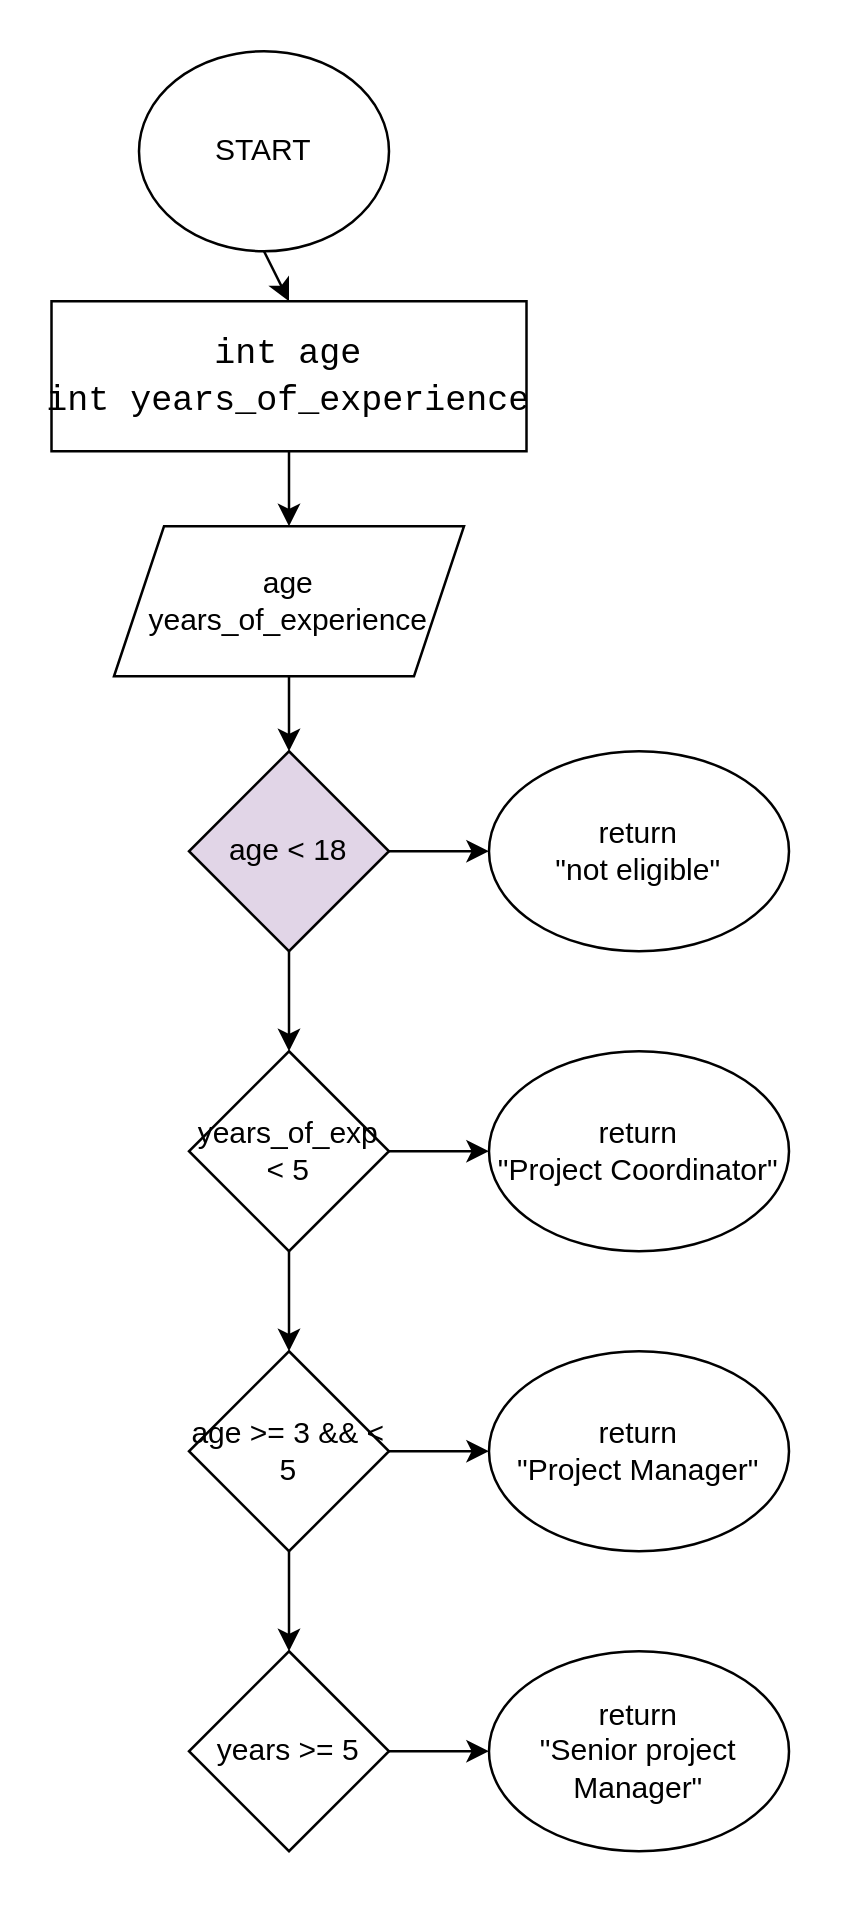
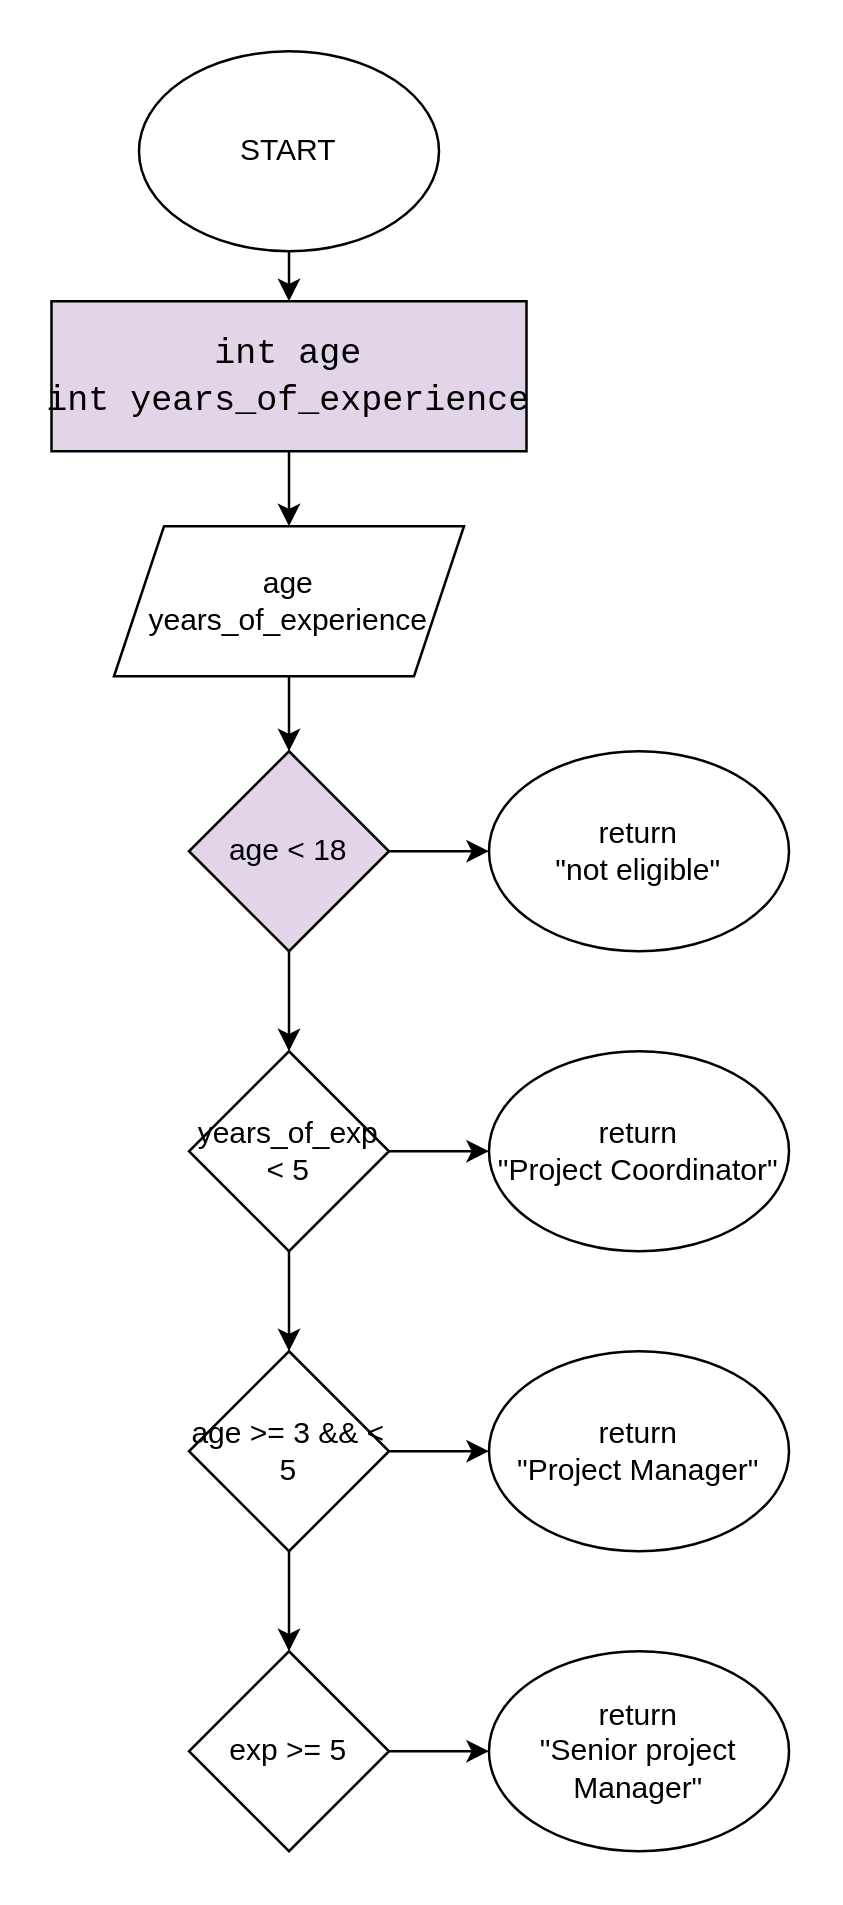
(264, 151) -> (289, 151)
(289, 376) -> (289, 376)
(289, 1751) -> (289, 1751)
